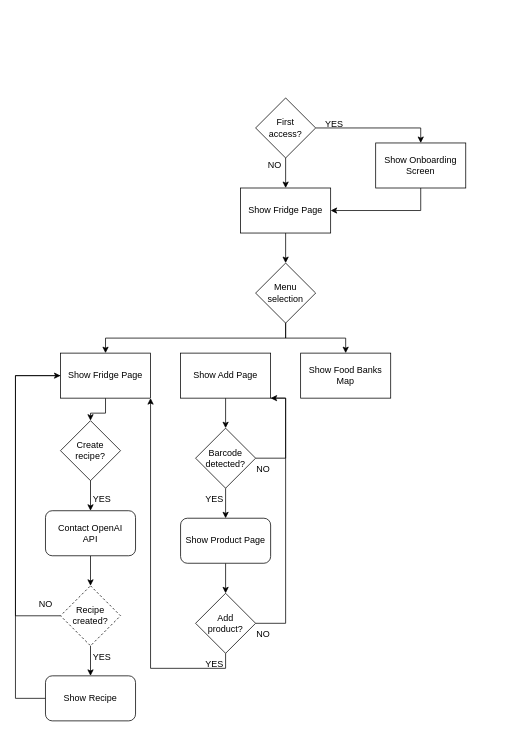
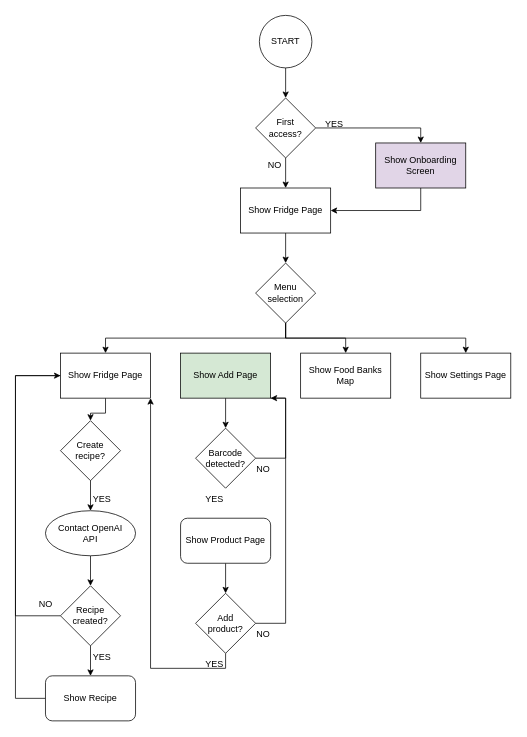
none -> (285, 42)
none -> (285, 80)
(420, 165) -> (420, 165)
none -> (465, 342)
(225, 375) -> (225, 375)
none -> (465, 375)
(225, 500) -> none
(90, 533) -> (90, 533)
(90, 615) -> (90, 615)
